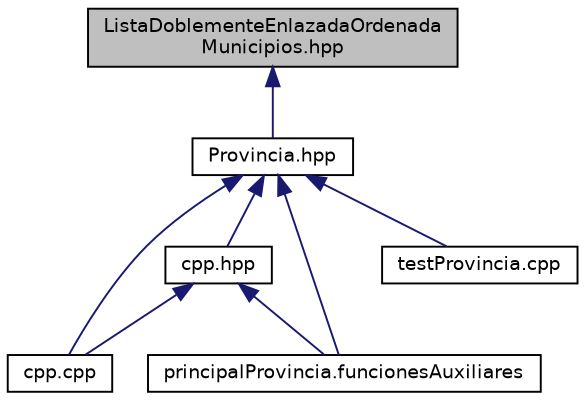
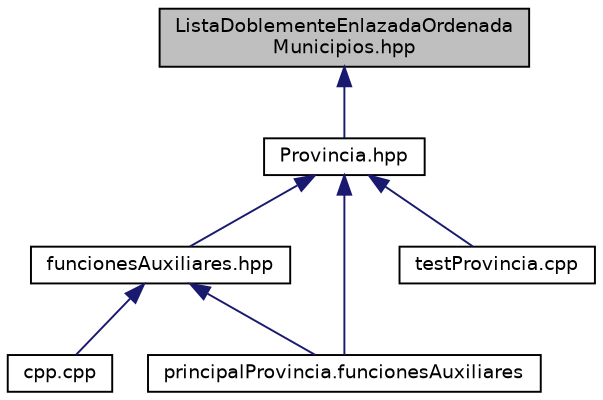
(135, 259) -> none
(219, 265) -> (161, 265)
